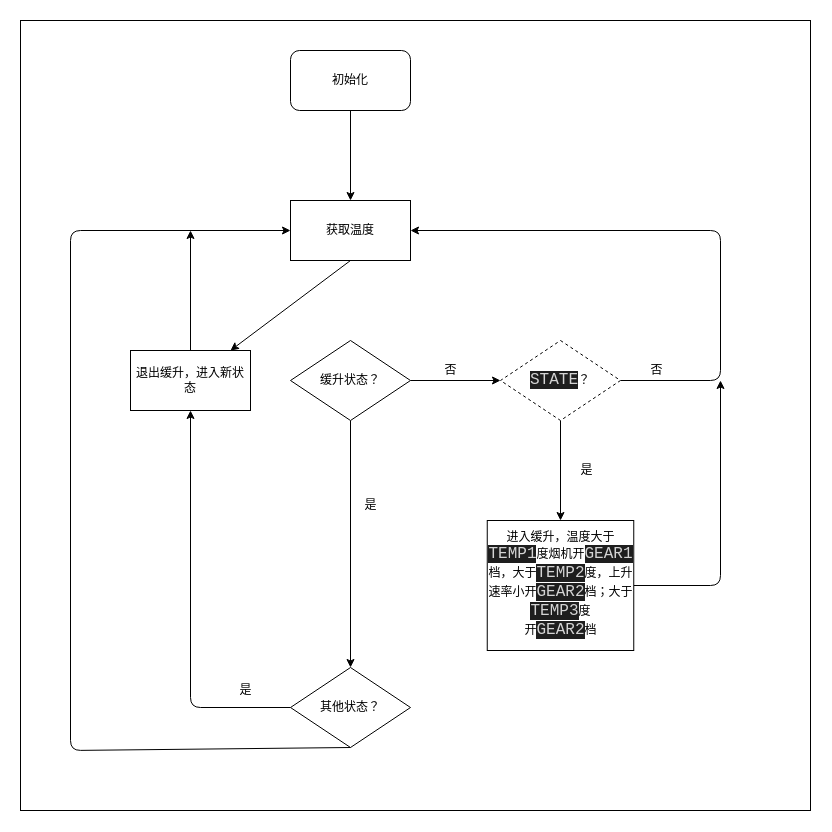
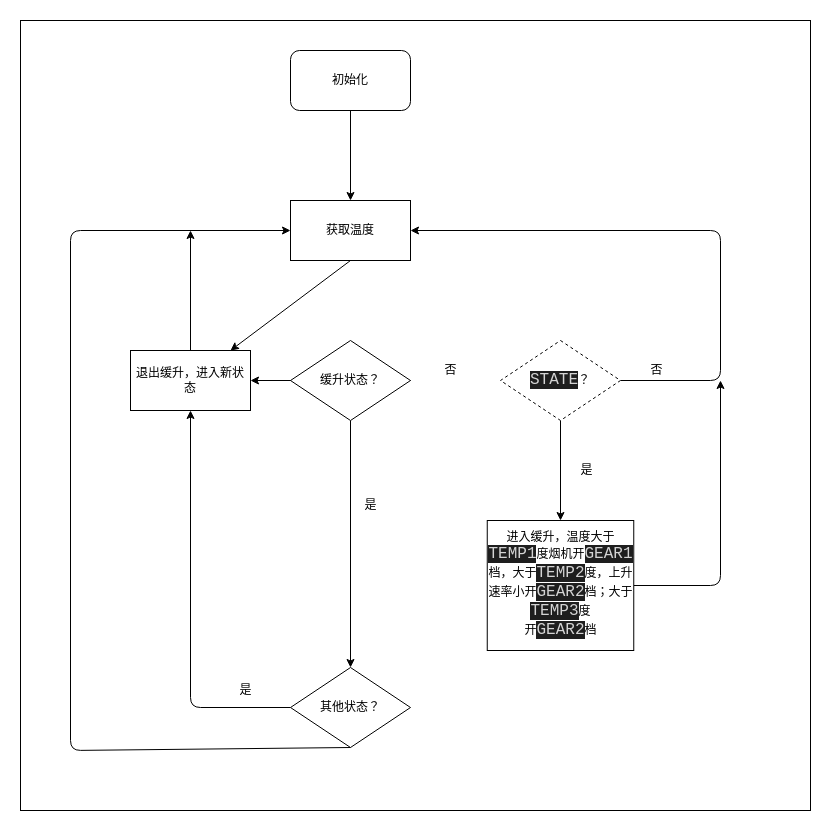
(452, 381) -> (274, 381)
